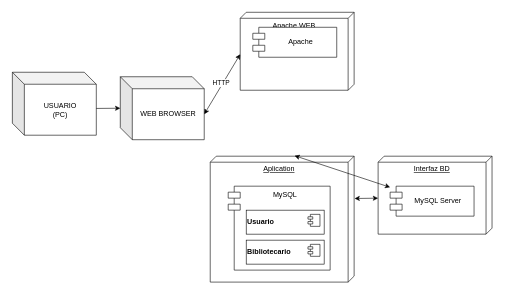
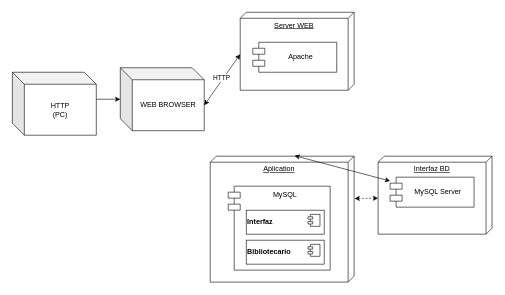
(294, 26) -> (294, 26)
(295, 42) -> (295, 57)
(162, 108) -> (162, 99)
(60, 110) -> (60, 110)
(366, 198) -> (366, 198)
(432, 201) -> (432, 192)
(261, 222) -> (264, 222)
